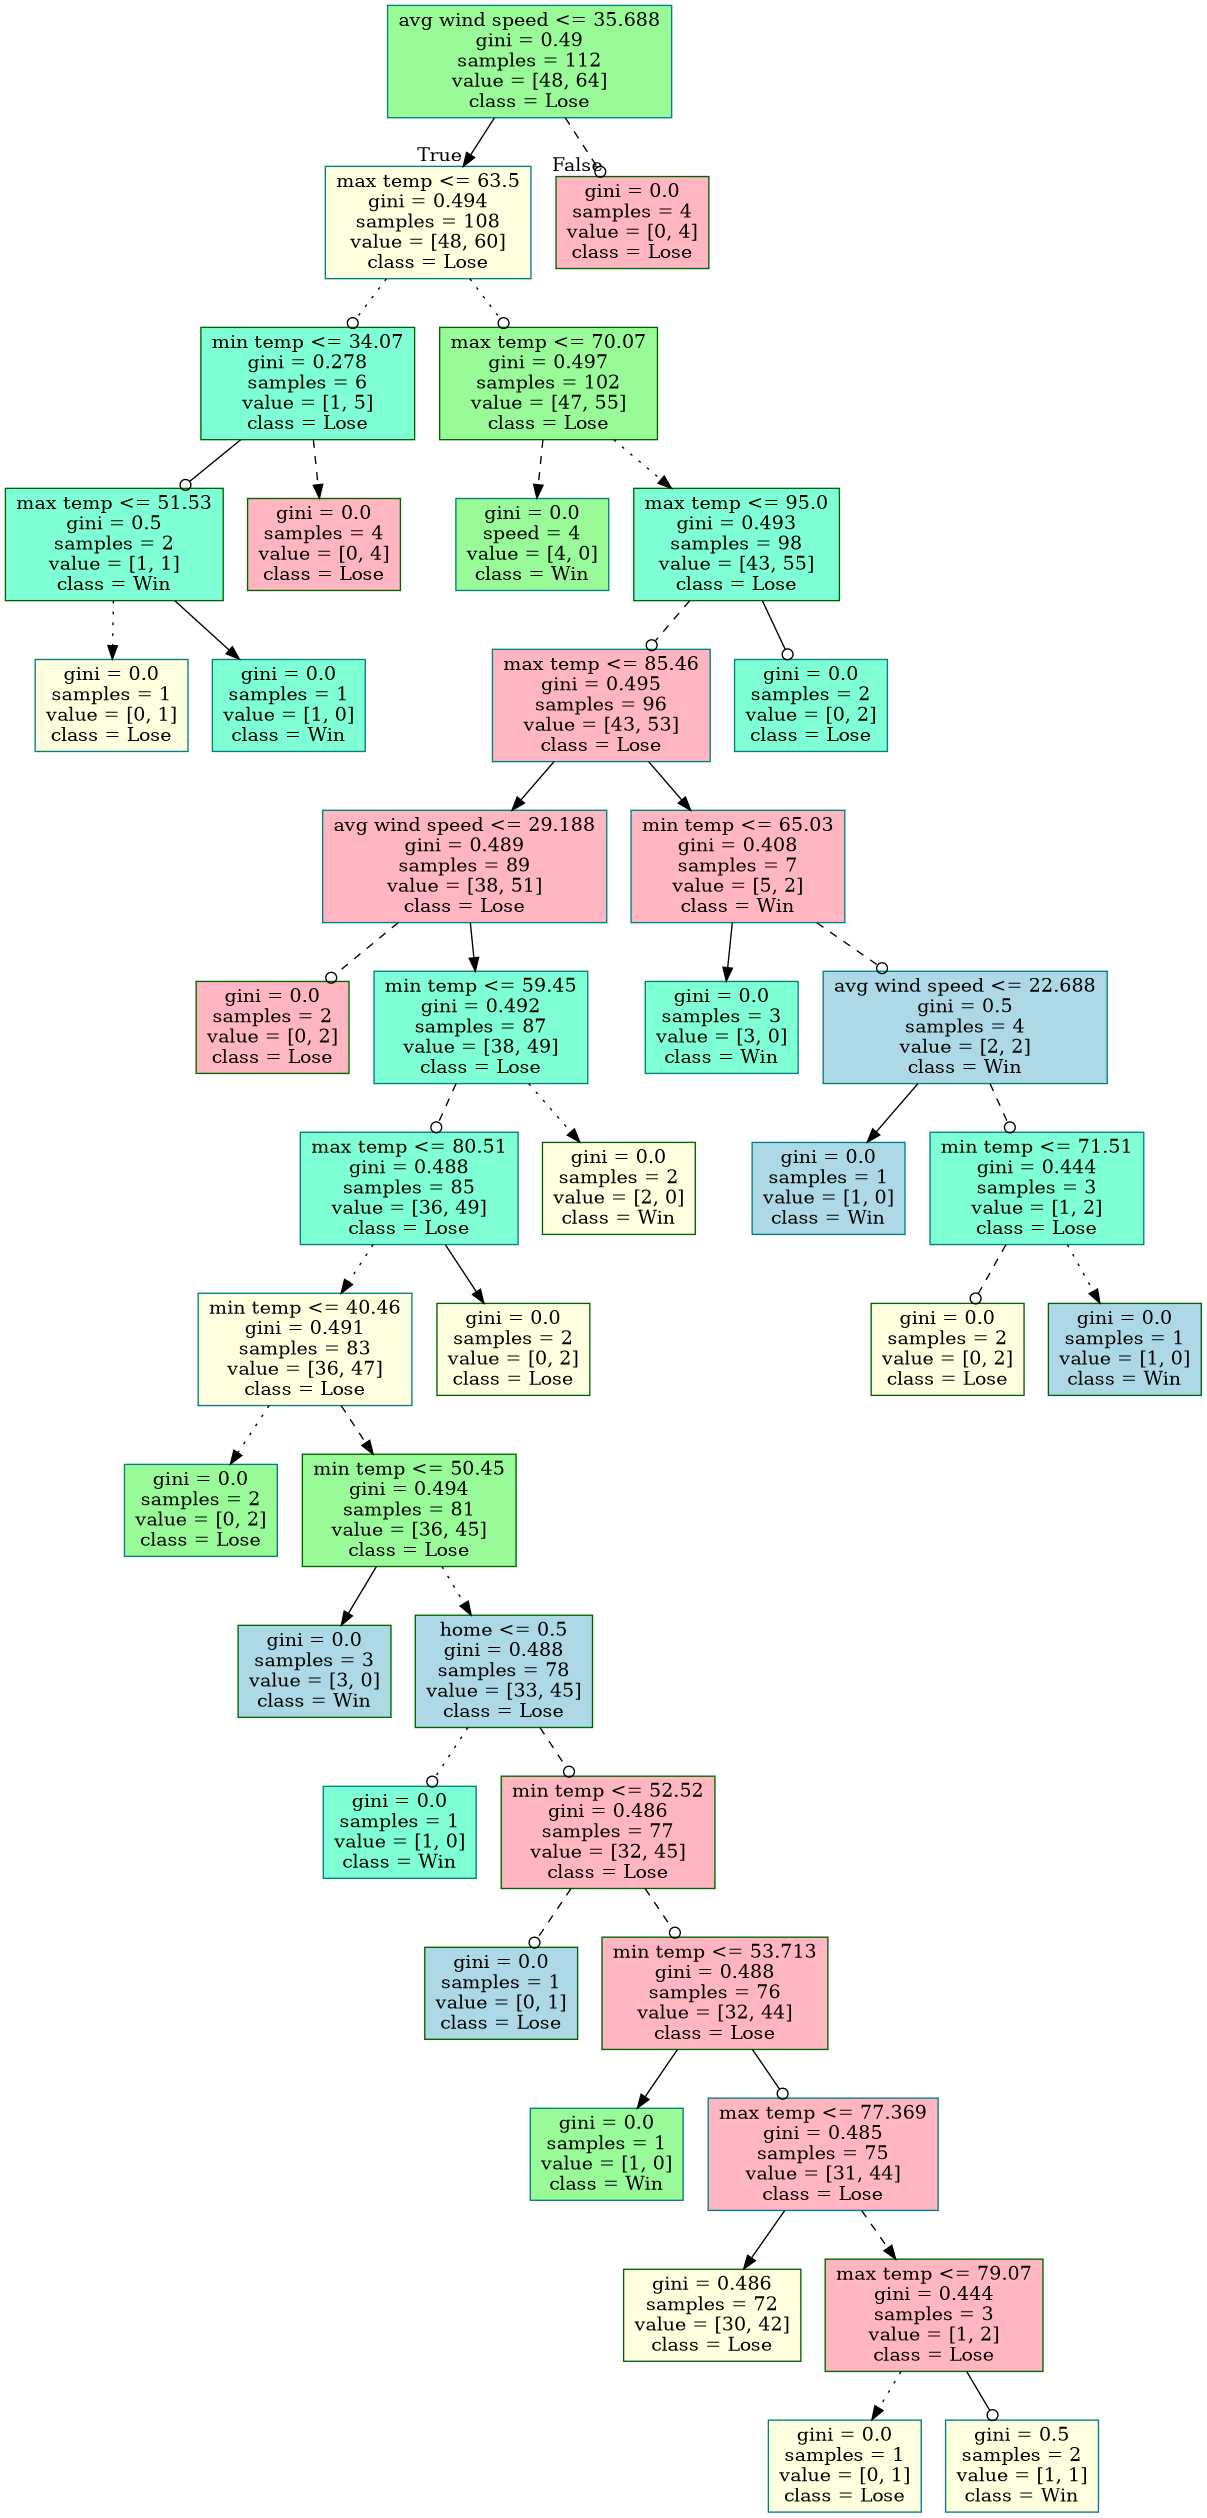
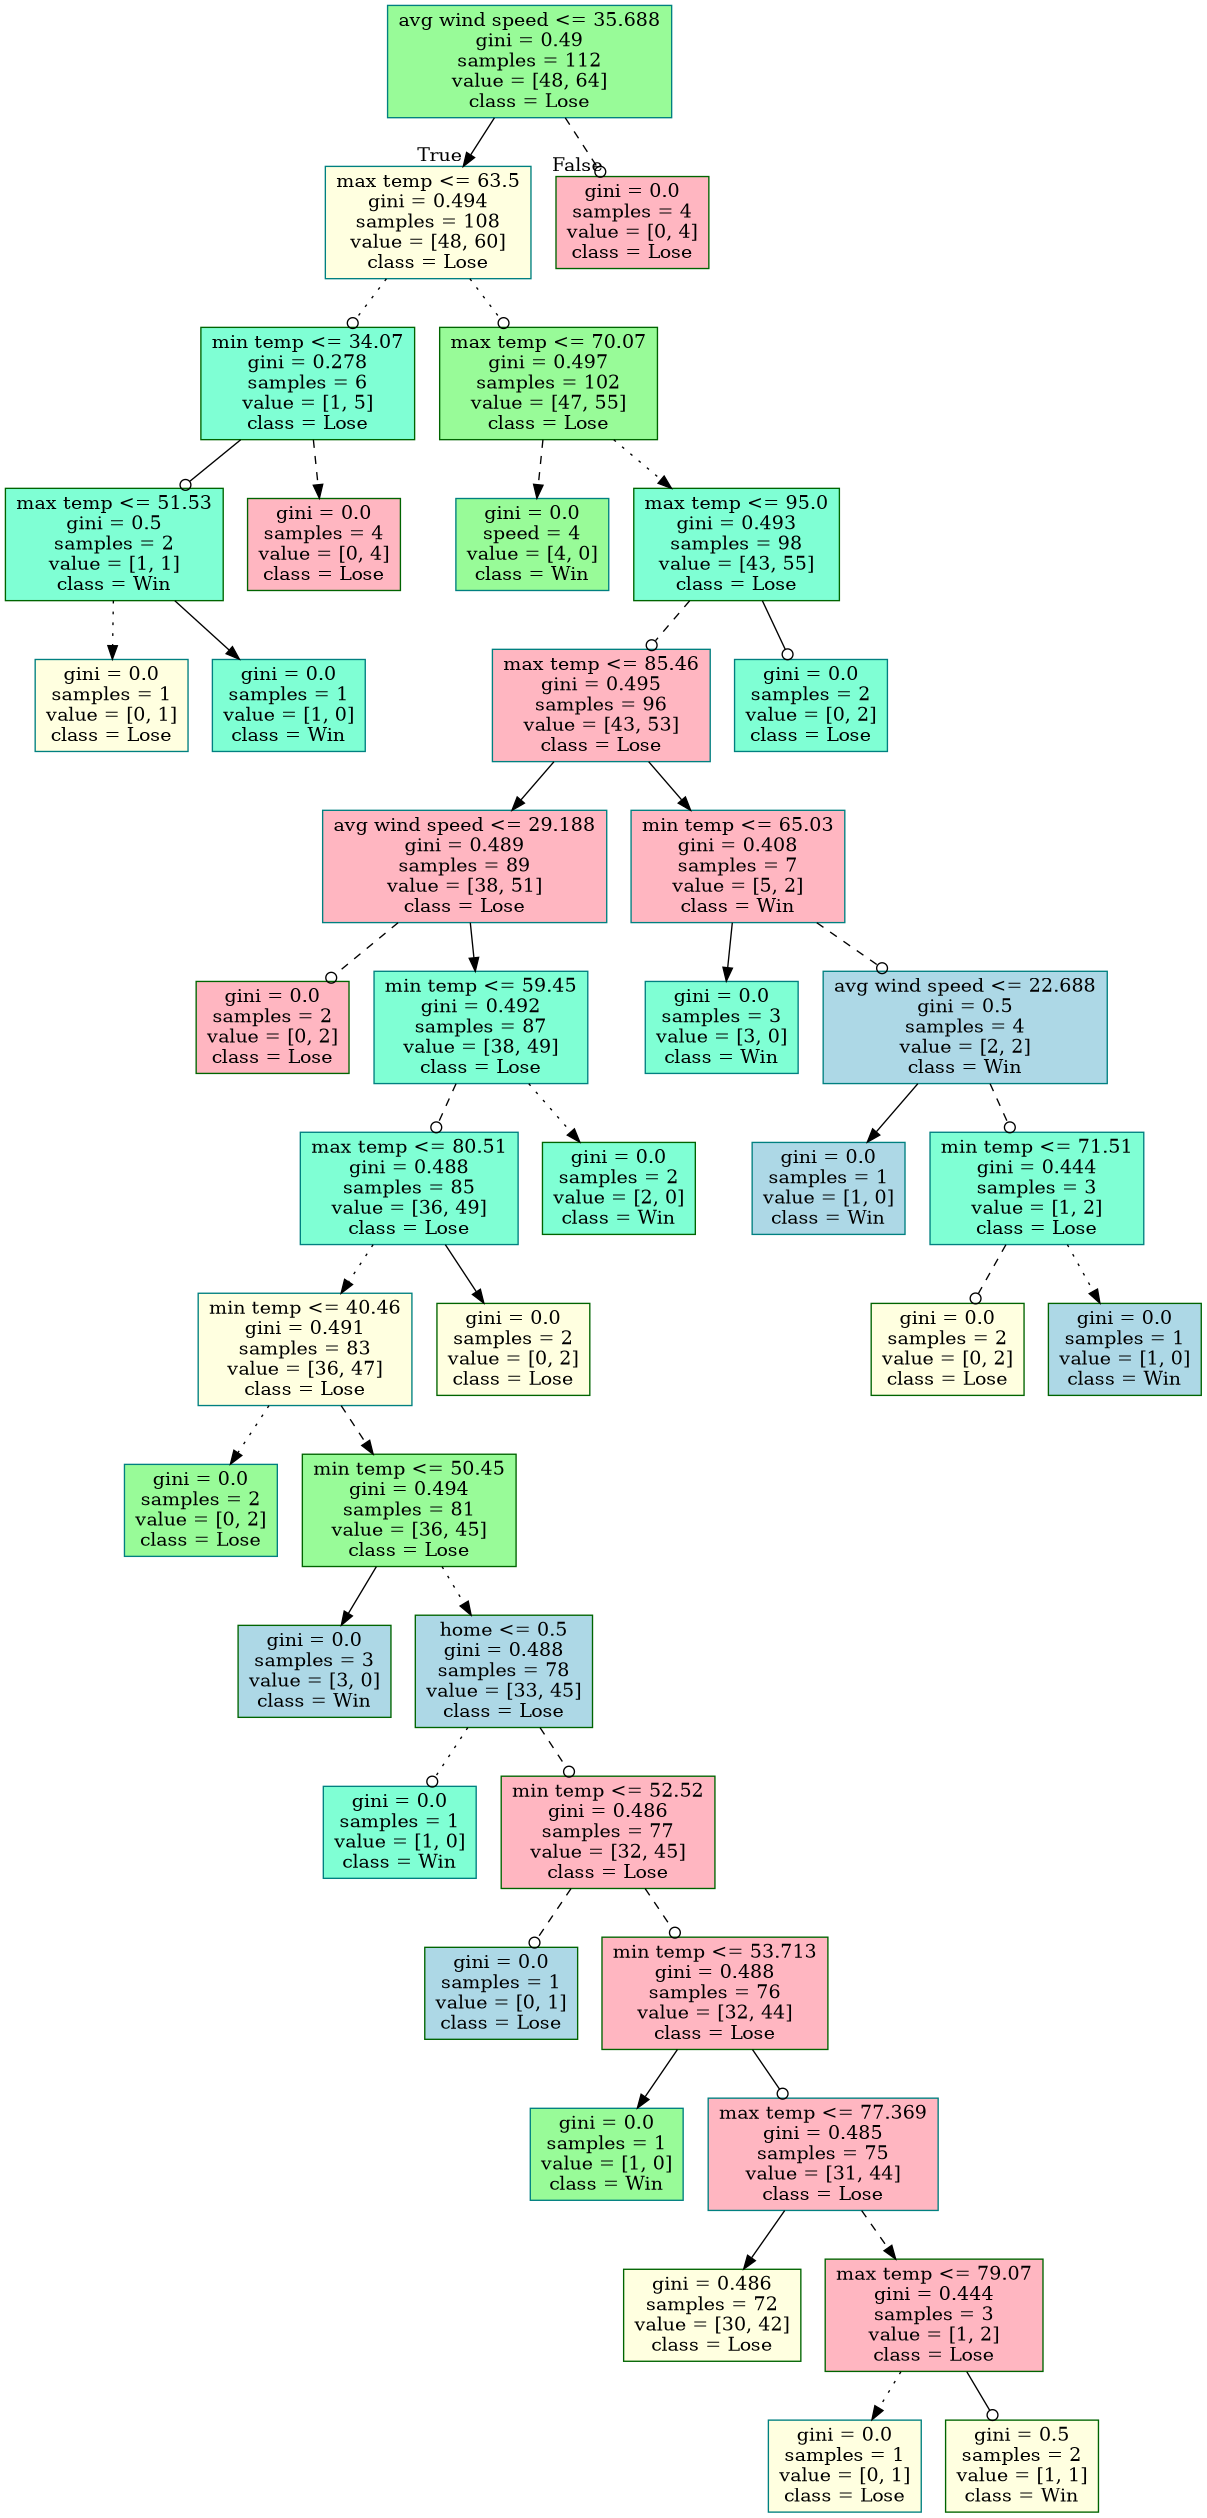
(619, 1188) -> (619, 1188)
(1022, 2466) -> (1022, 2466)
